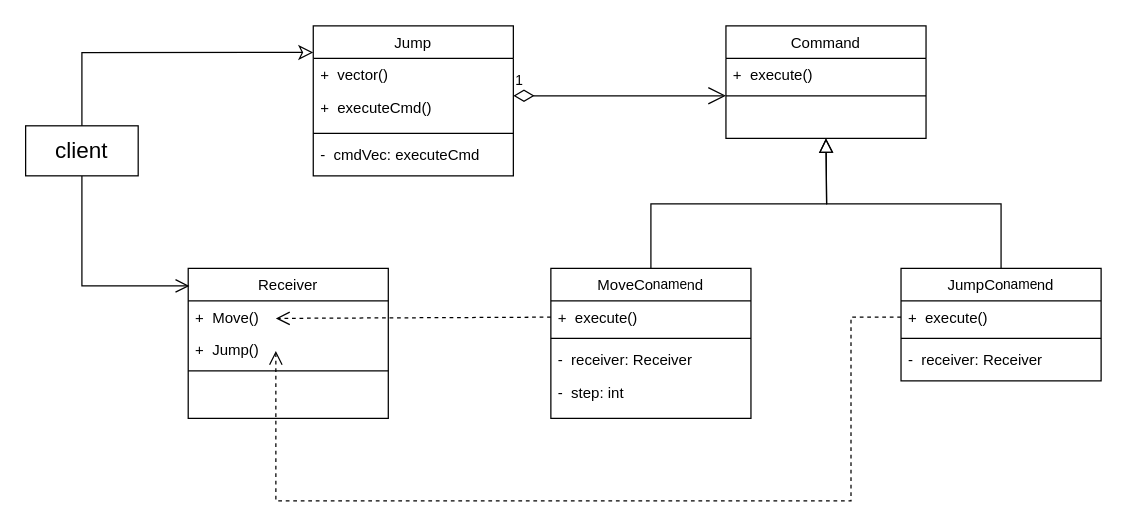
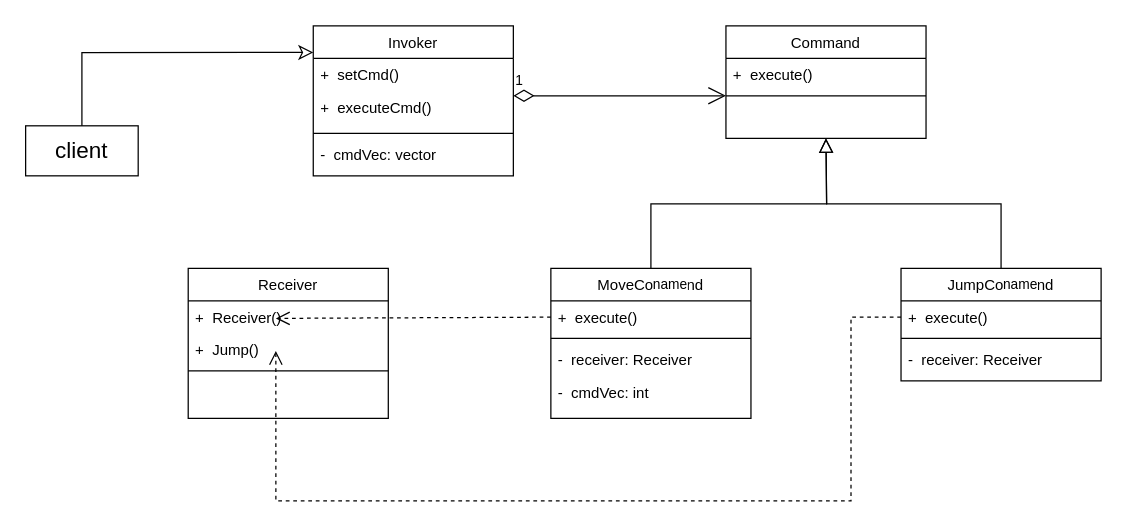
(413, 43) -> (413, 43)
(364, 75) -> (364, 75)
(402, 155) -> (386, 155)
(82, 283) -> none
(231, 318) -> (246, 318)
(600, 393) -> (609, 393)
